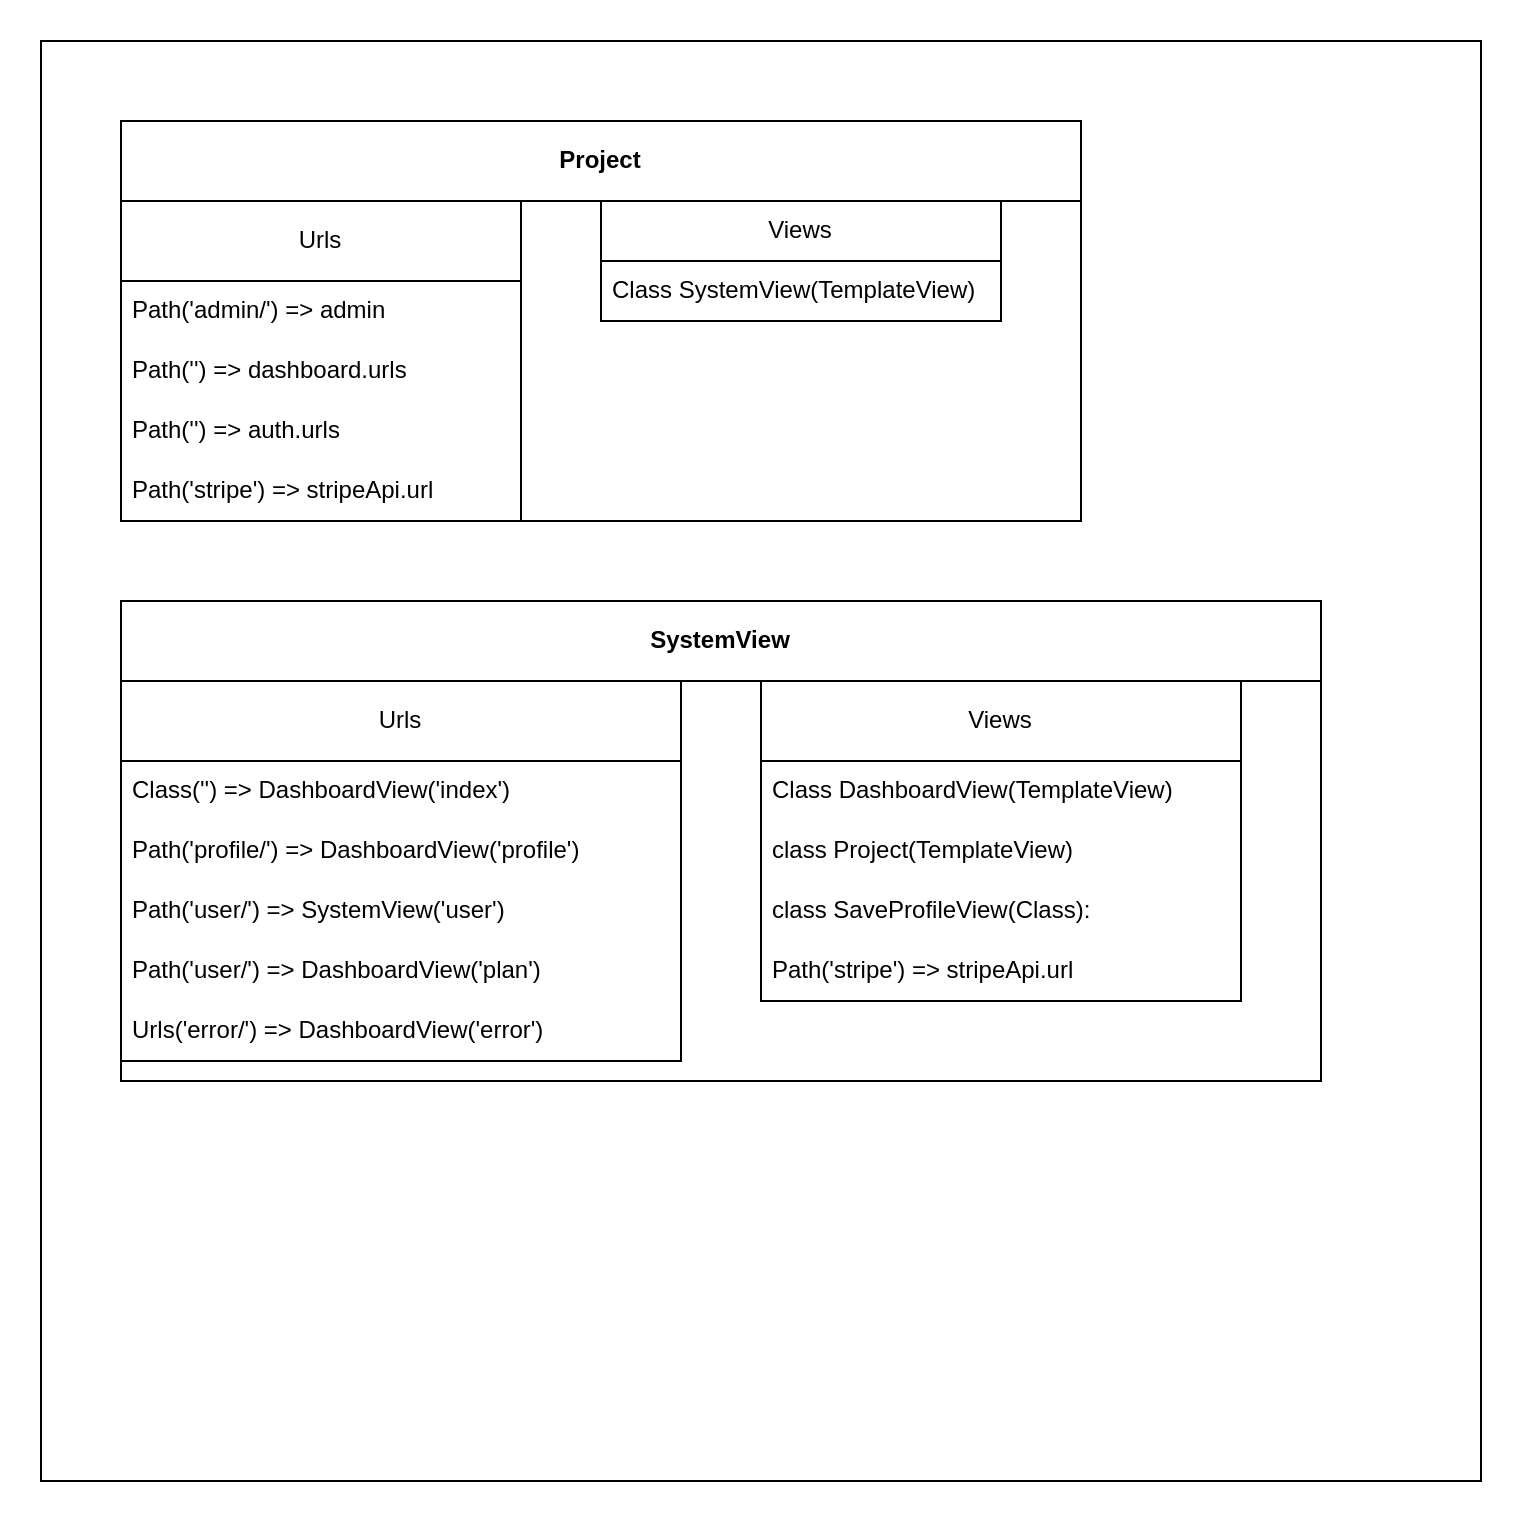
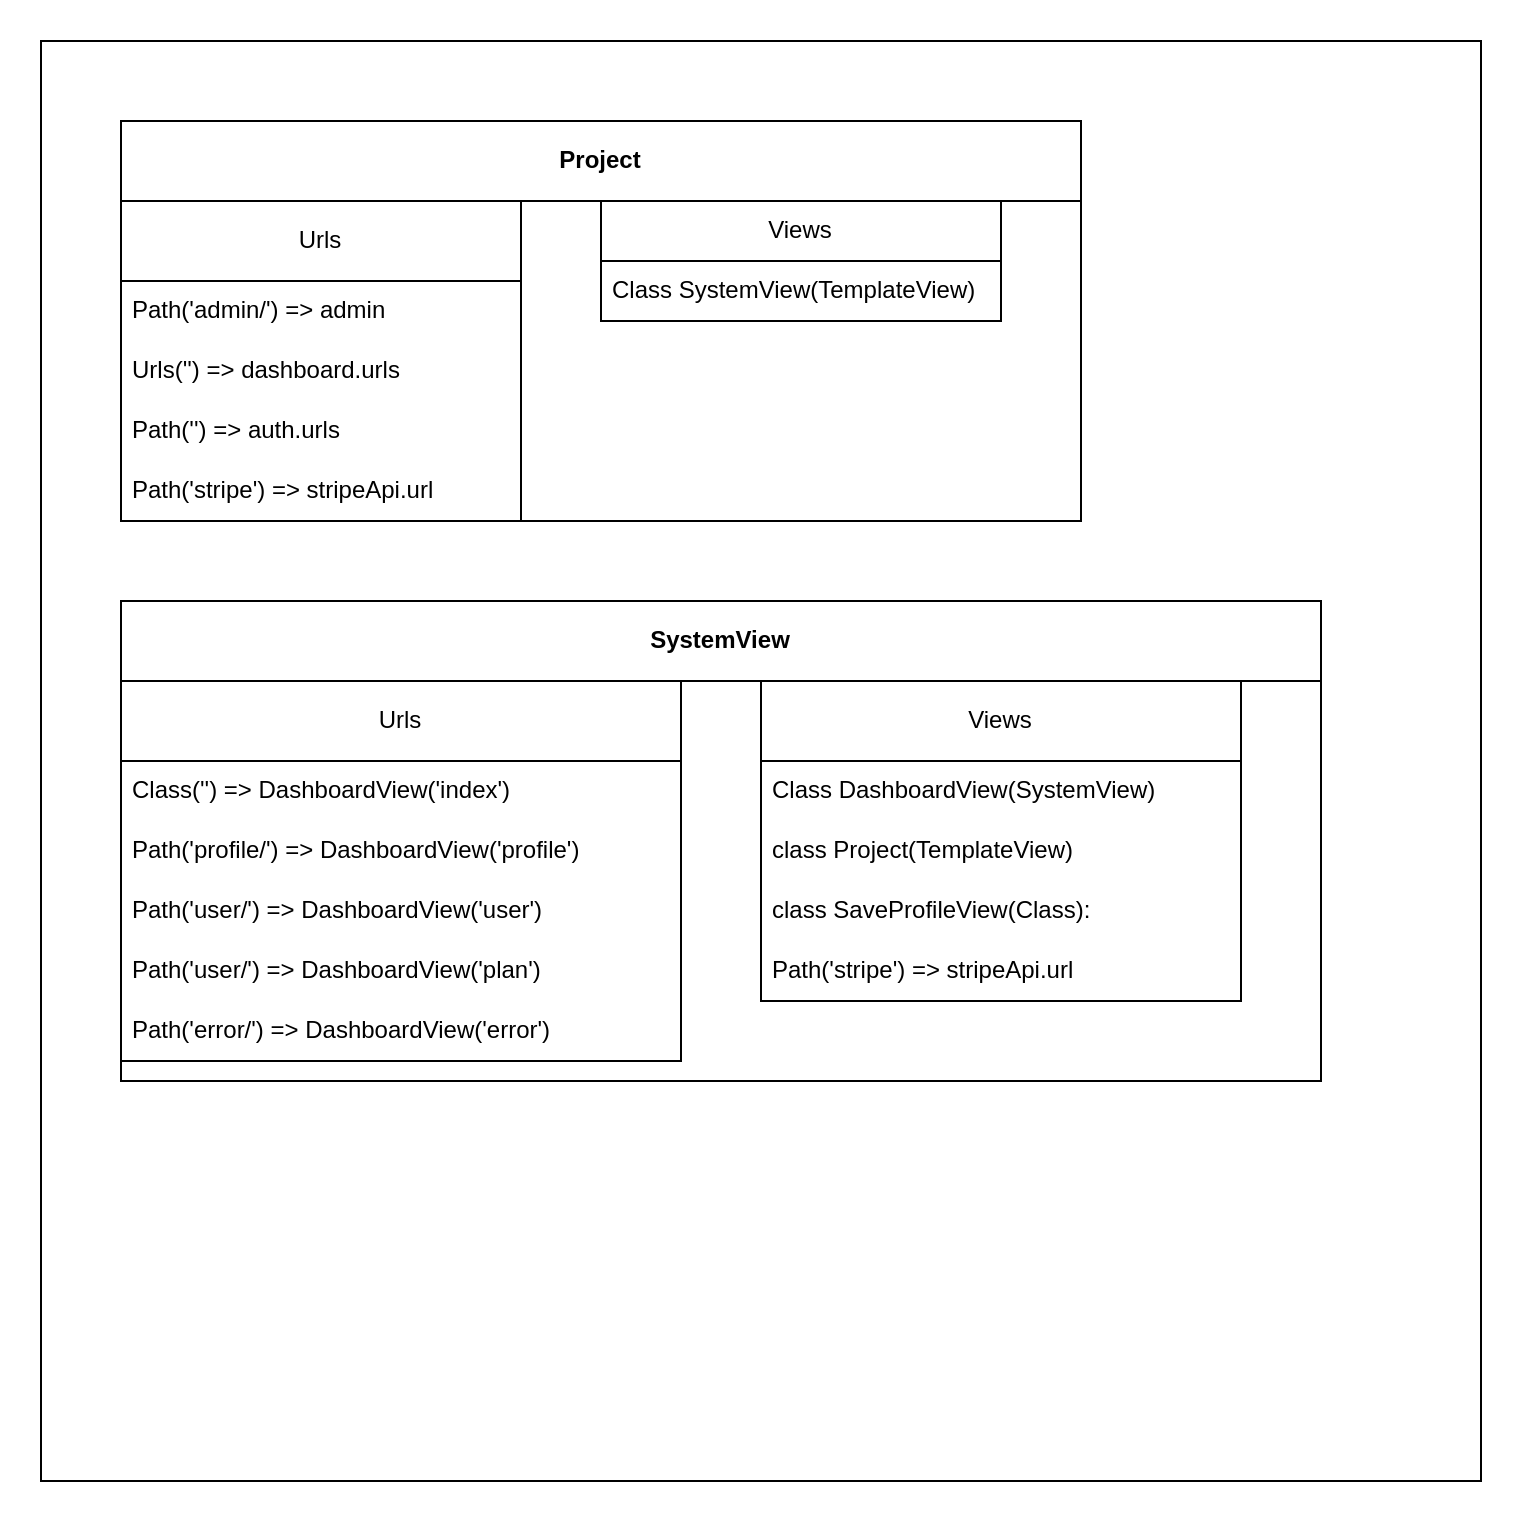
(289, 371) -> (286, 371)
(979, 791) -> (969, 791)
(346, 911) -> (367, 911)
(377, 1031) -> (380, 1031)
